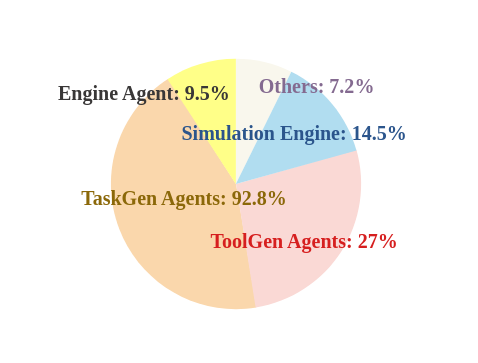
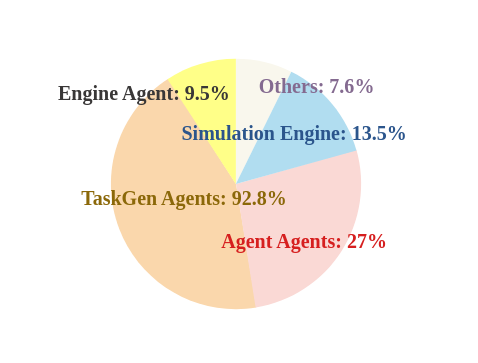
(318, 84) -> (318, 84)
(295, 131) -> (295, 131)
(305, 239) -> (305, 239)
